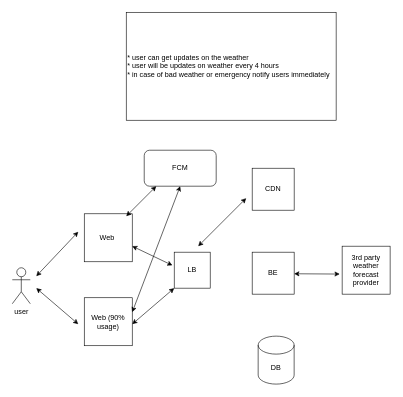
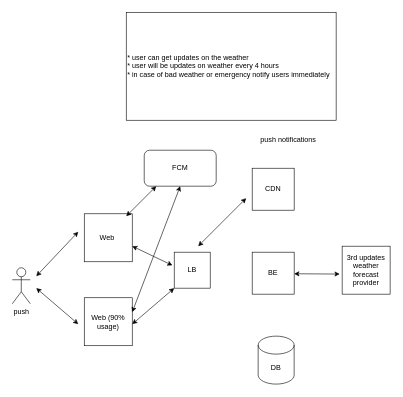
none -> (288, 140)
(366, 270) -> (366, 270)
(22, 312) -> (22, 312)
